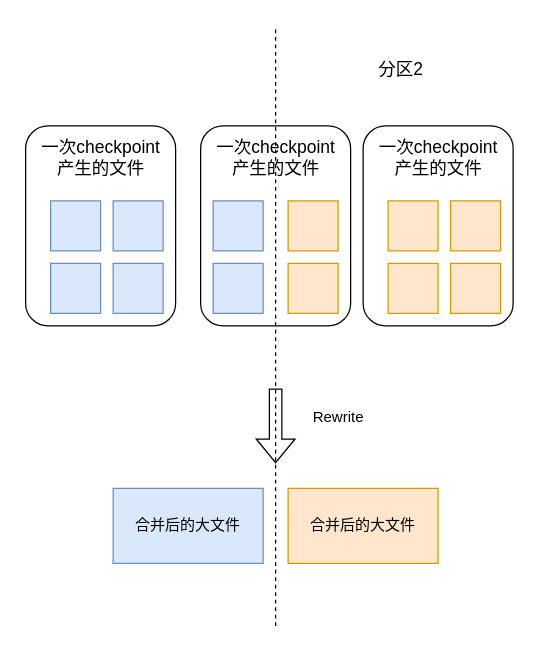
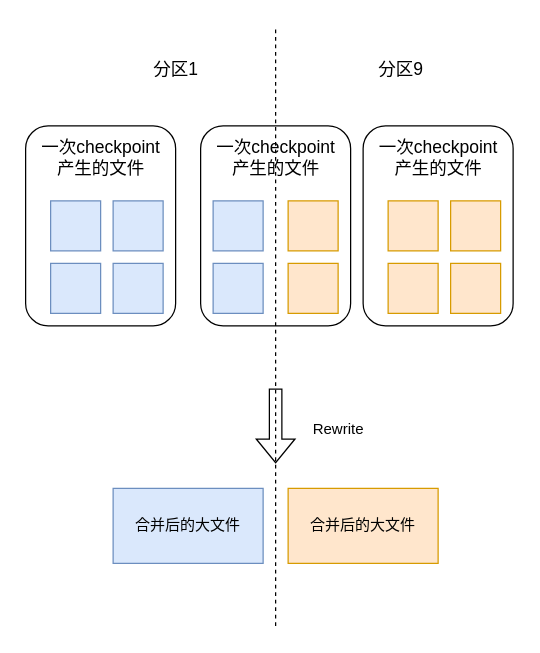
none -> (176, 69)
(401, 69) -> (401, 69)
(338, 417) -> (338, 429)
